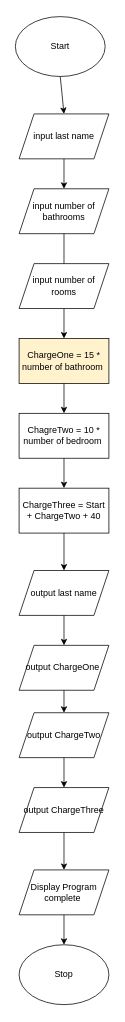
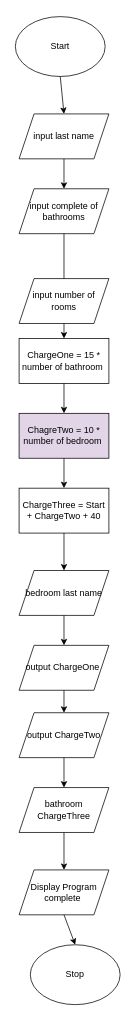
(64, 210) -> (64, 210)
(64, 285) -> (64, 300)
(64, 360) -> (64, 360)
(64, 435) -> (64, 435)
(64, 593) -> (64, 593)
(64, 810) -> (64, 810)
(64, 975) -> (75, 975)
